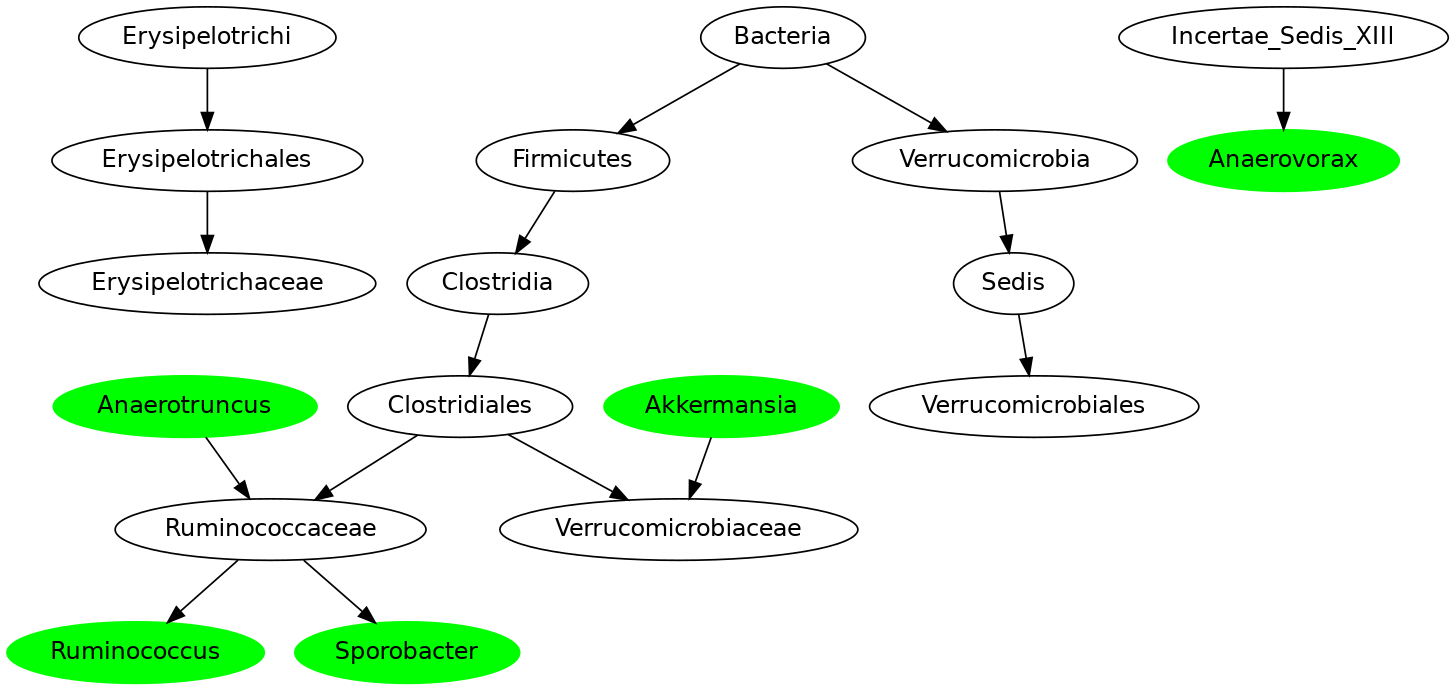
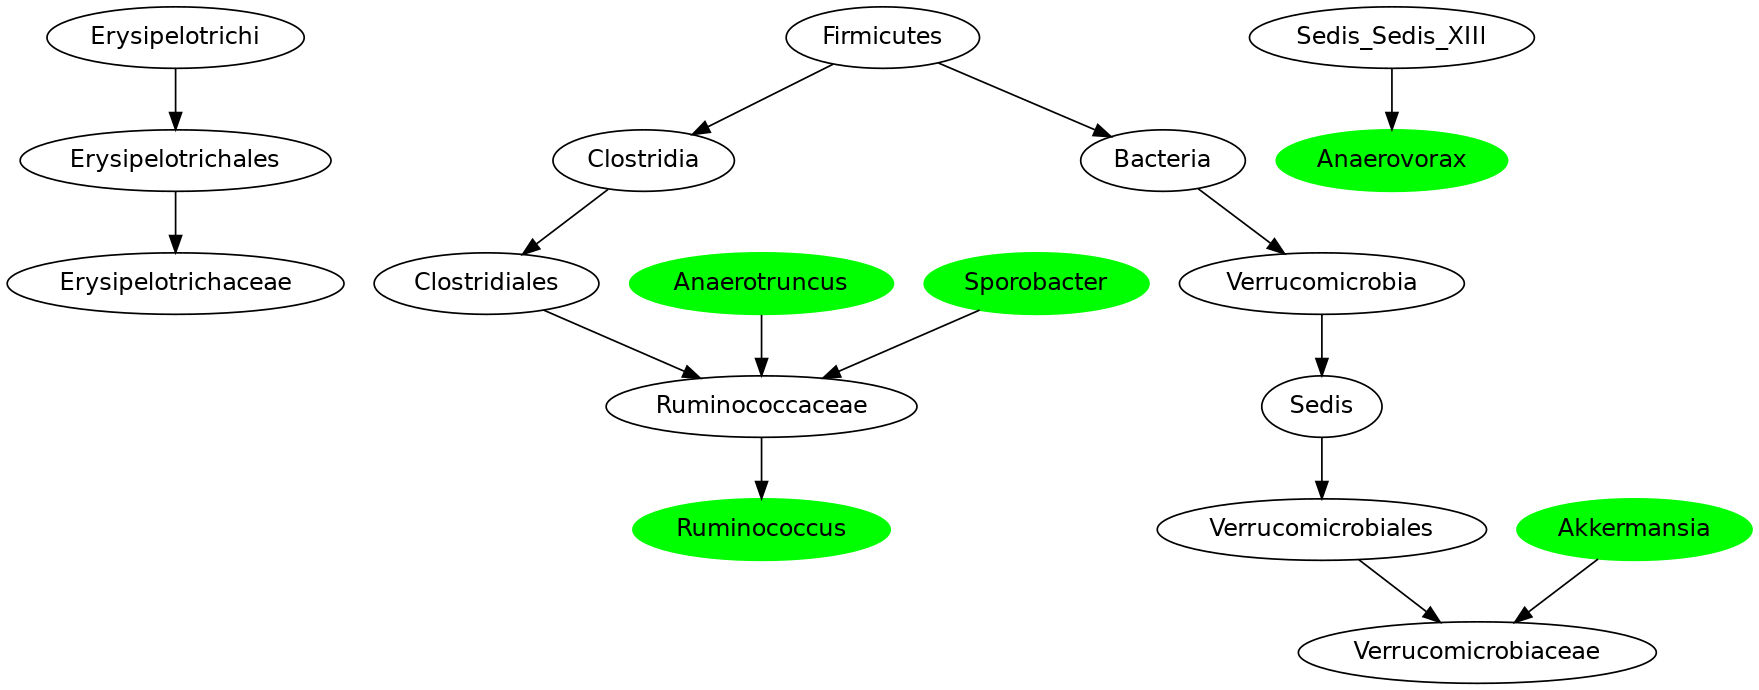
(1284, 38) -> (1392, 38)
(687, 94) -> (1016, 96)
(560, 463) -> (1393, 586)
(333, 586) -> (909, 341)
